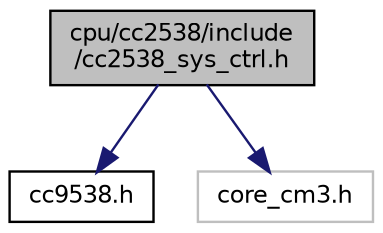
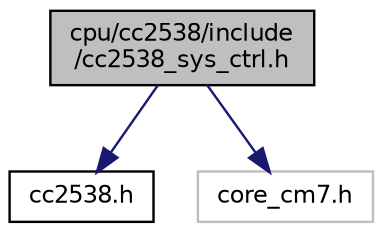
(82, 197) -> (82, 197)
(285, 197) -> (285, 197)
